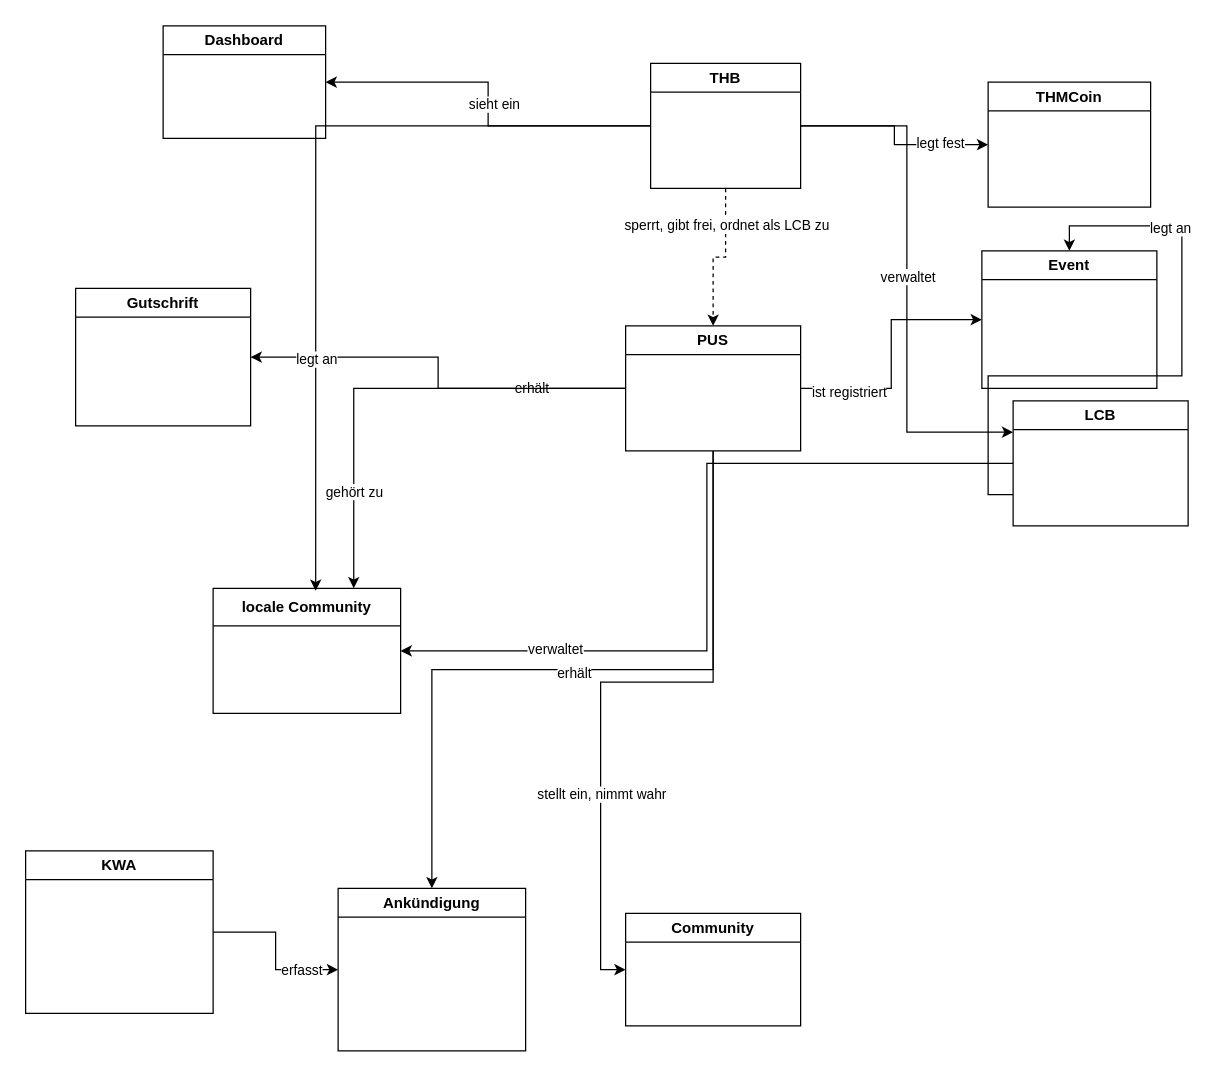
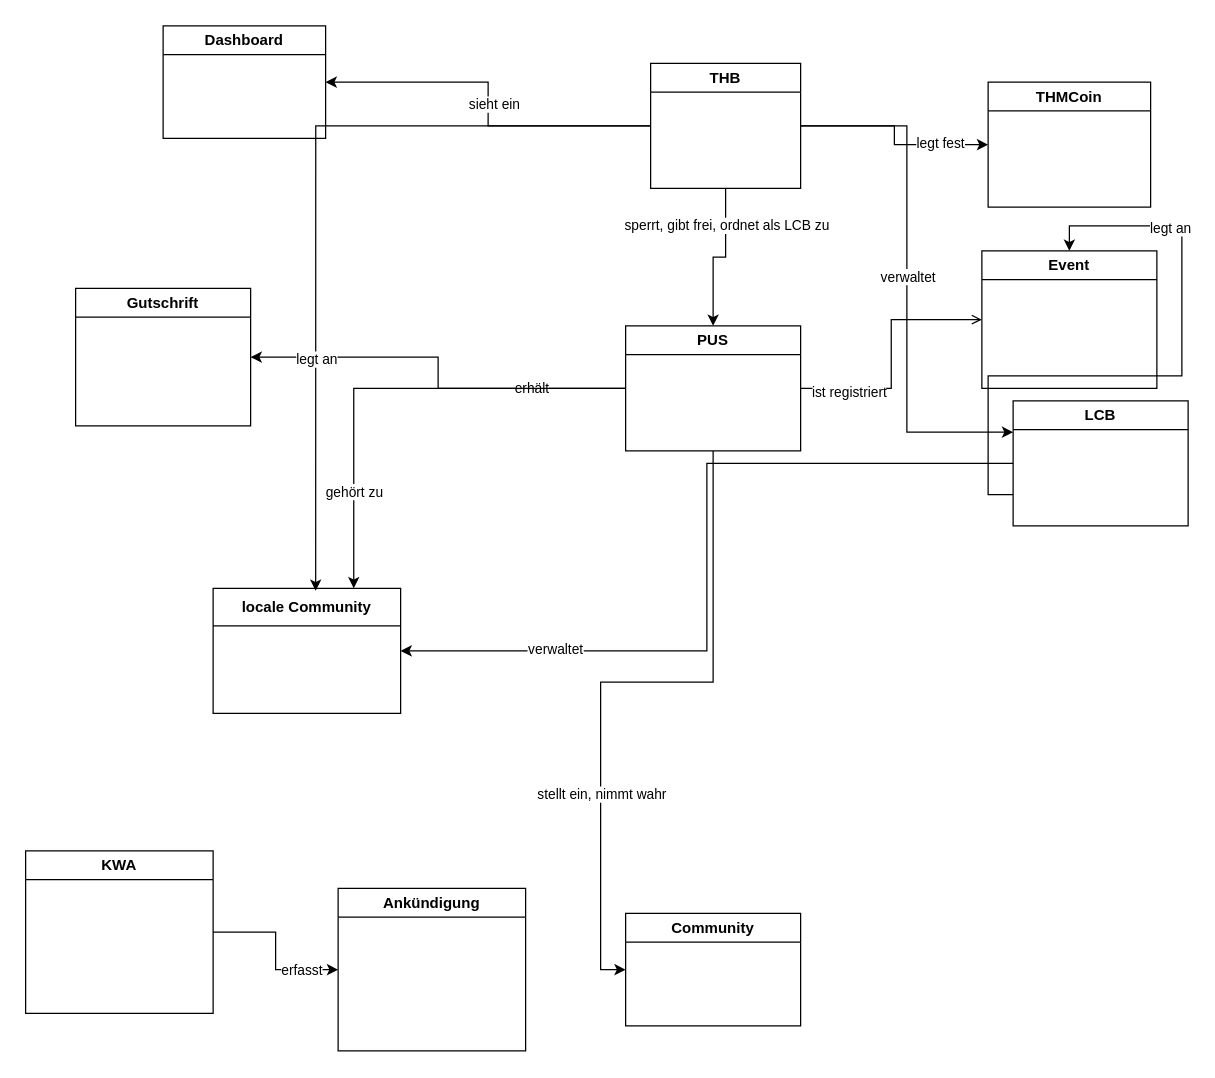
(713, 270) -> (713, 270)
(972, 319) -> (974, 319)
(467, 669) -> none
